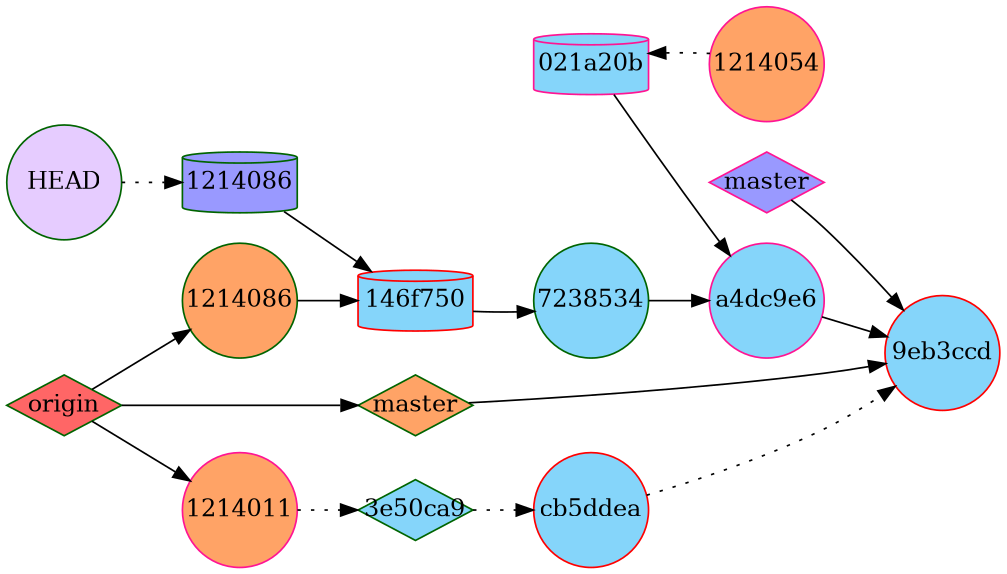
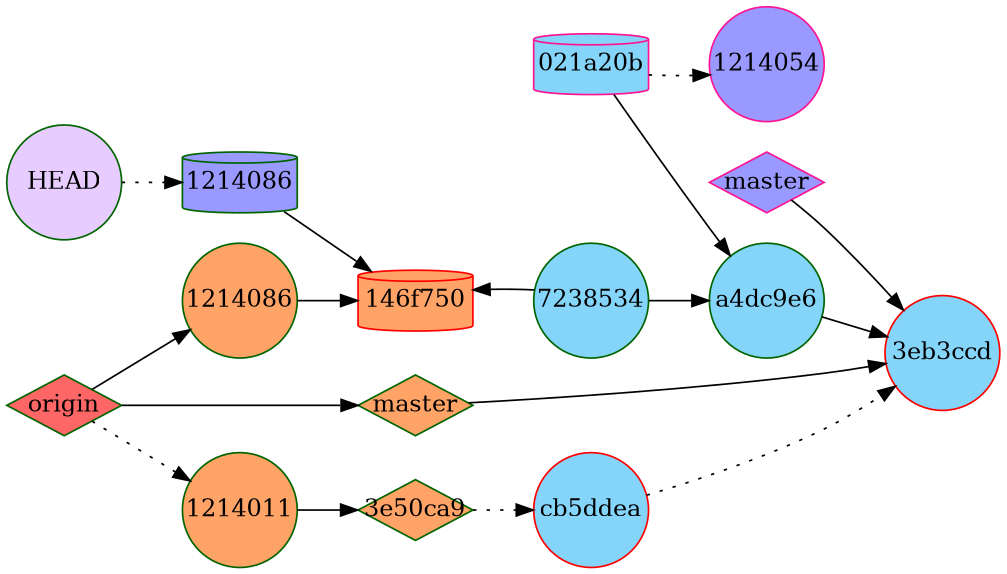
(688, 53) -> (671, 76)
(767, 64) -> (767, 64)
(415, 301) -> (415, 301)
(767, 301) -> (767, 301)
(495, 312) -> (512, 289)
(942, 353) -> (942, 353)
(134, 447) -> (134, 447)
(240, 510) -> (240, 510)
(319, 510) -> (319, 510)
(415, 510) -> (415, 510)
